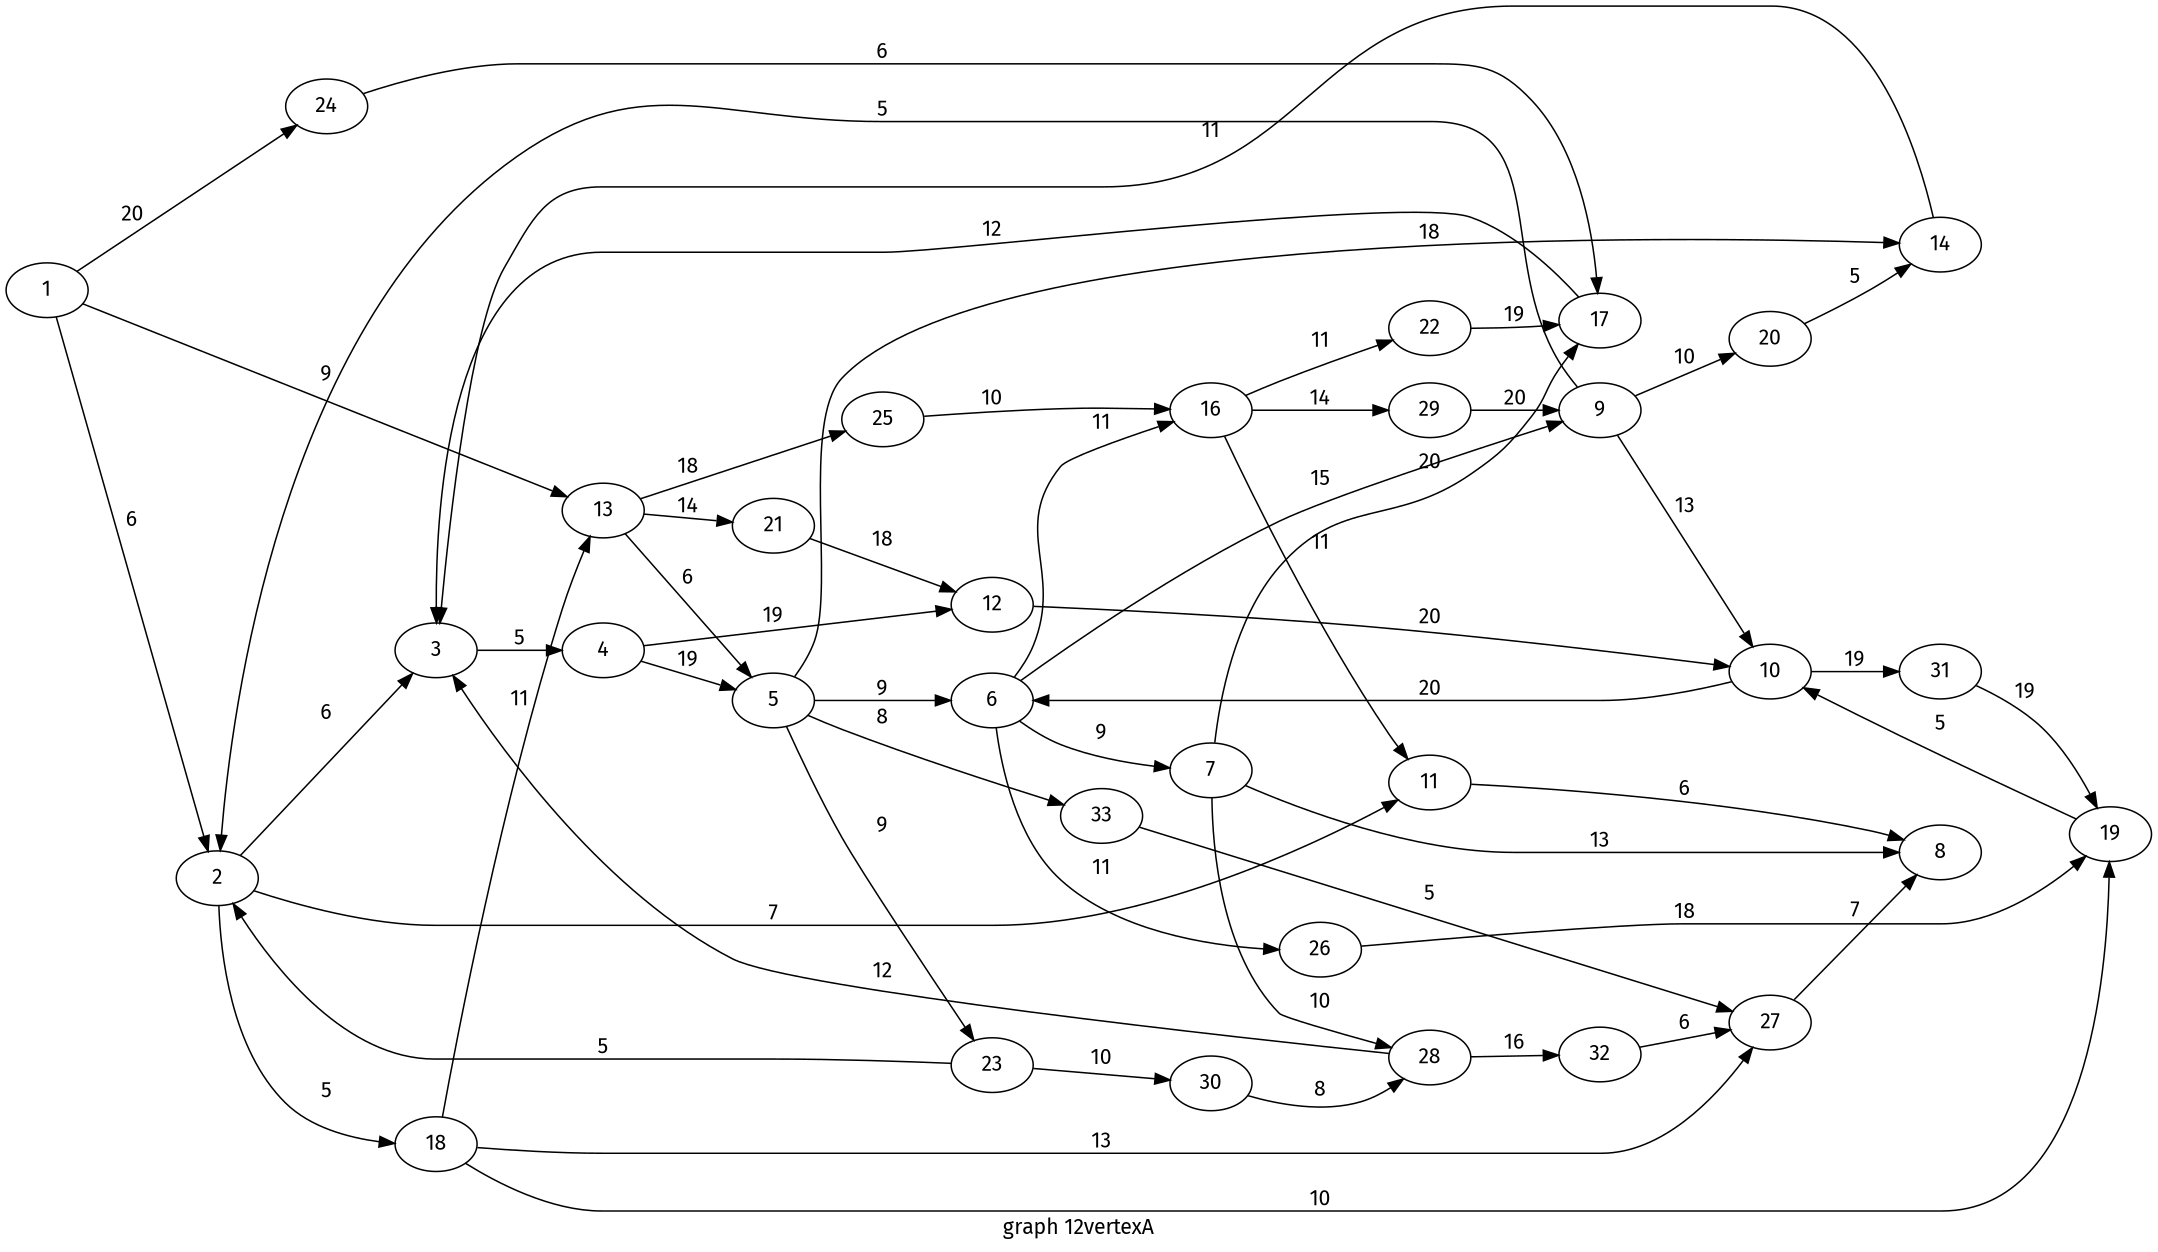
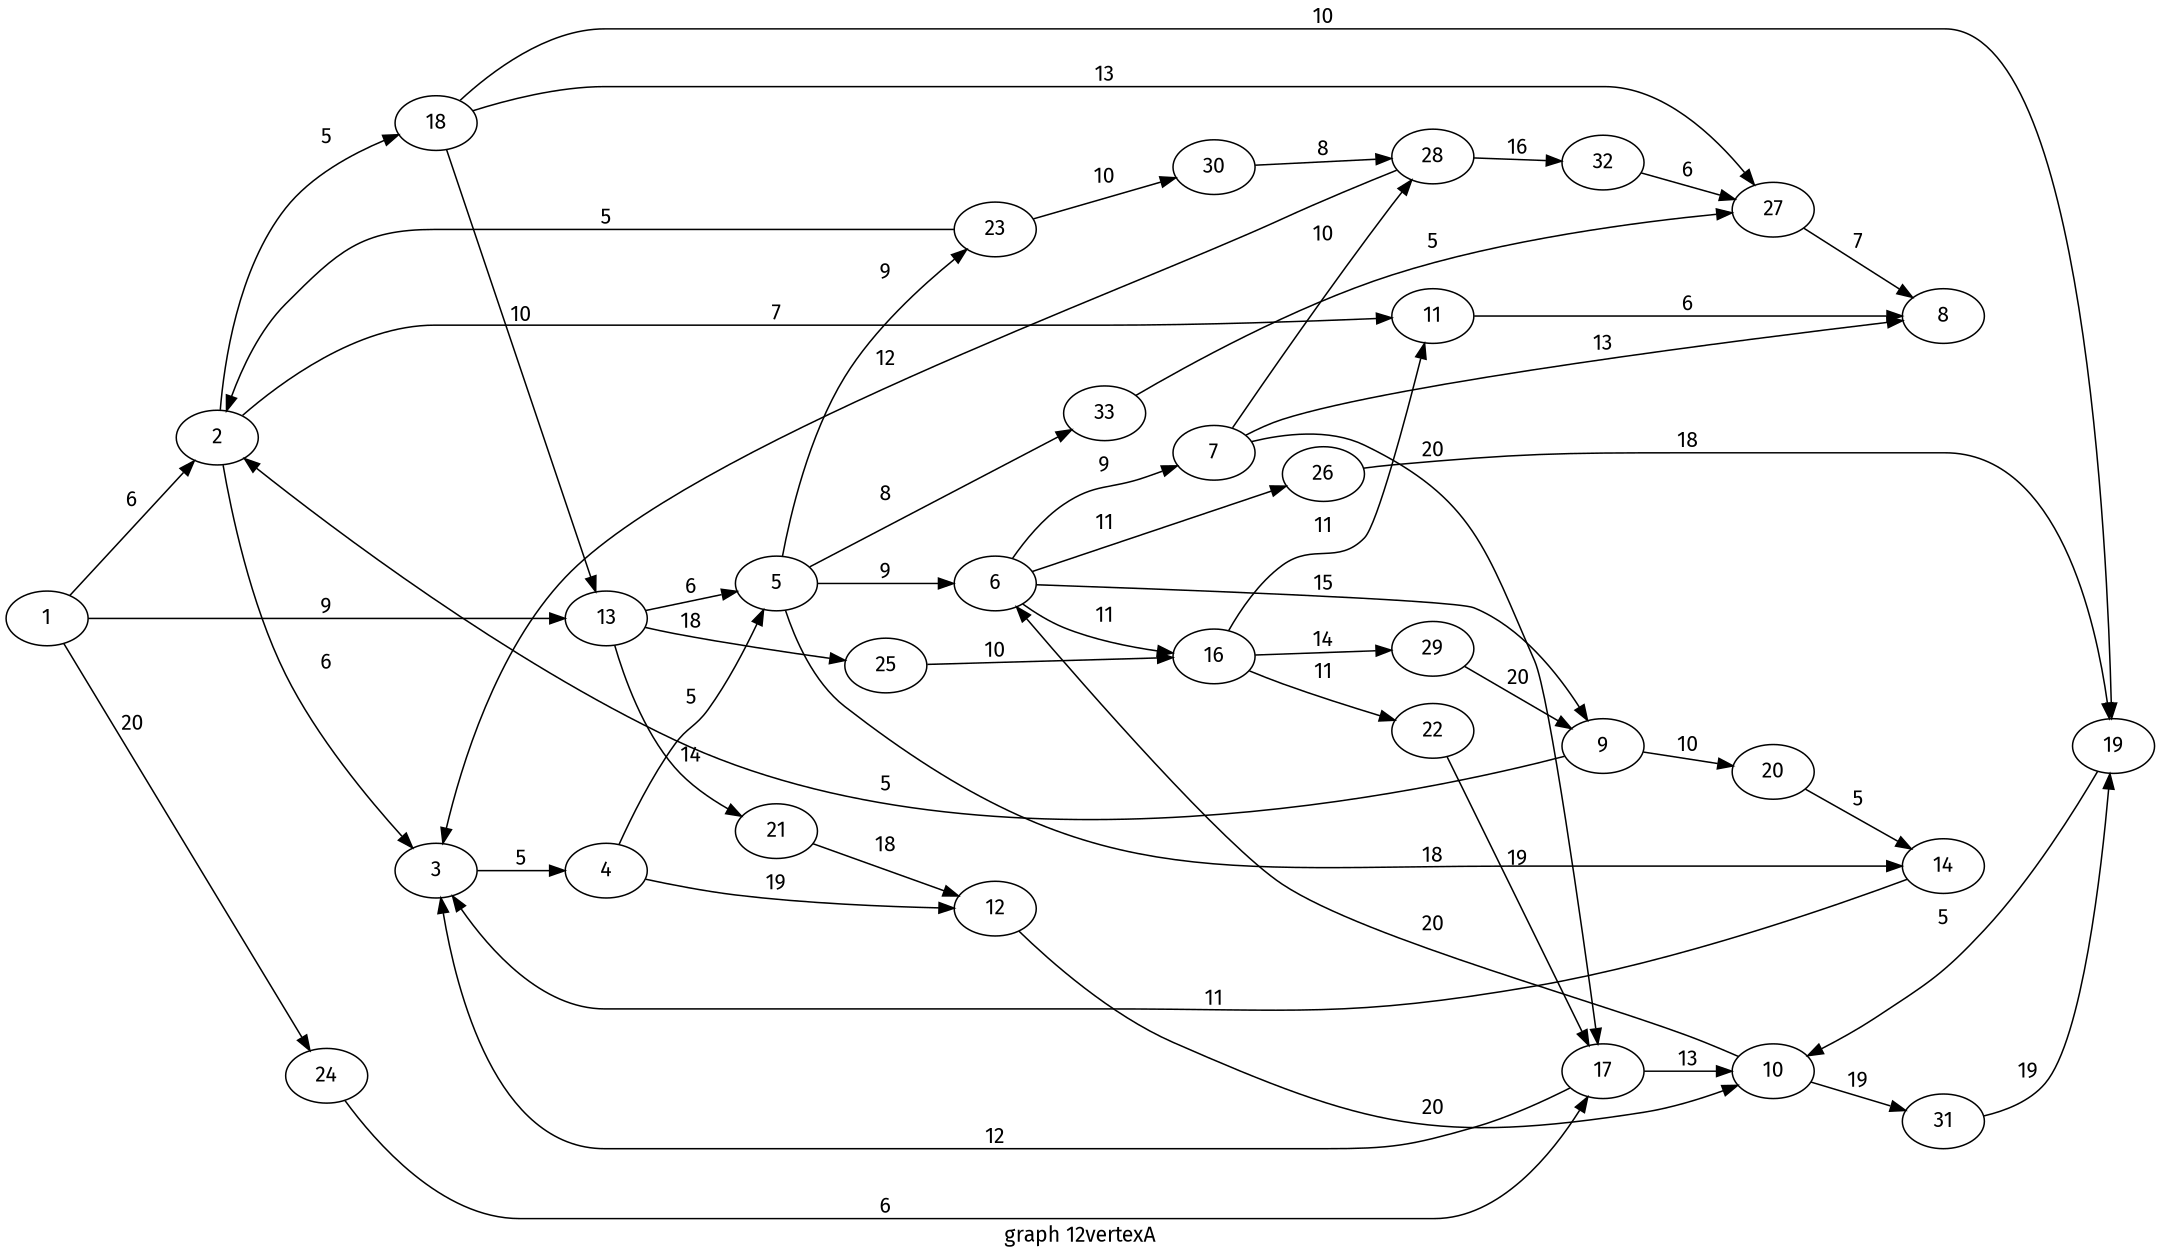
(1681, 534) -> (1680, 1071)
(688, 660) -> (691, 698)
(520, 700) -> (521, 315)
